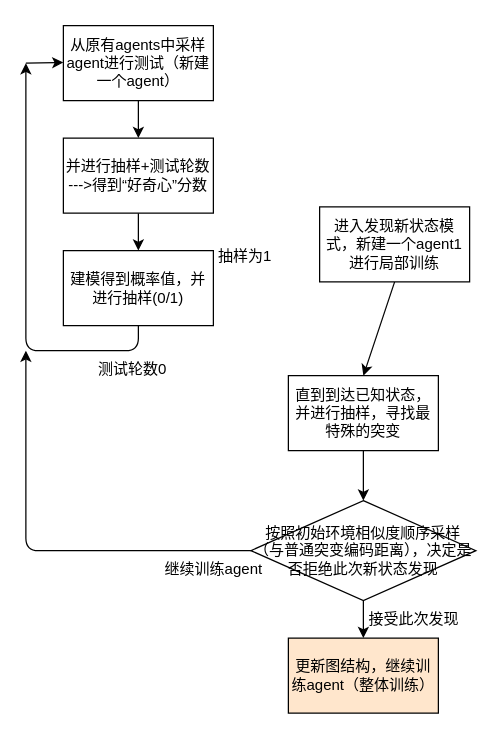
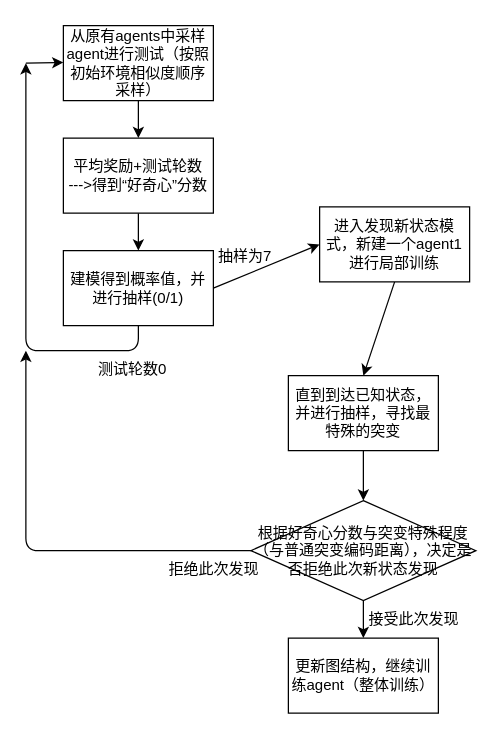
(138, 63) -> (138, 63)
(138, 176) -> (138, 176)
(245, 257) -> (245, 257)
none -> (263, 268)
(363, 551) -> (363, 551)
(214, 569) -> (214, 569)
(363, 676) -> (363, 676)
